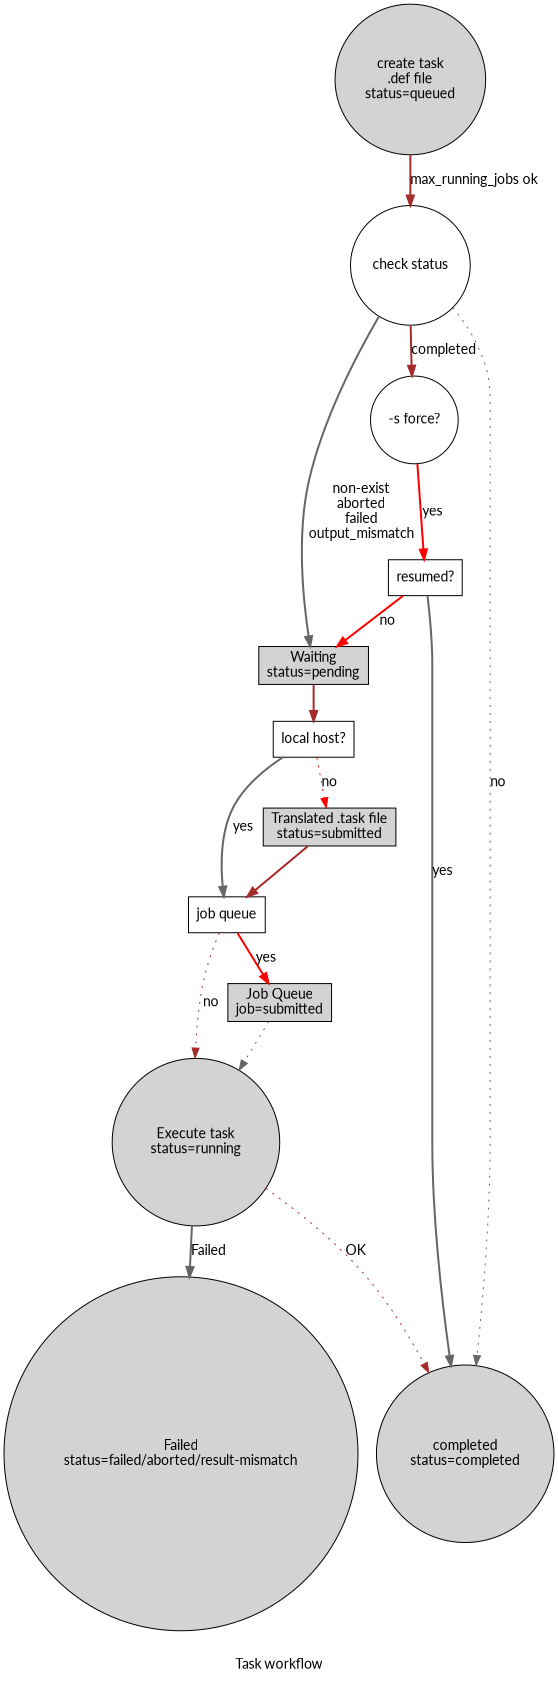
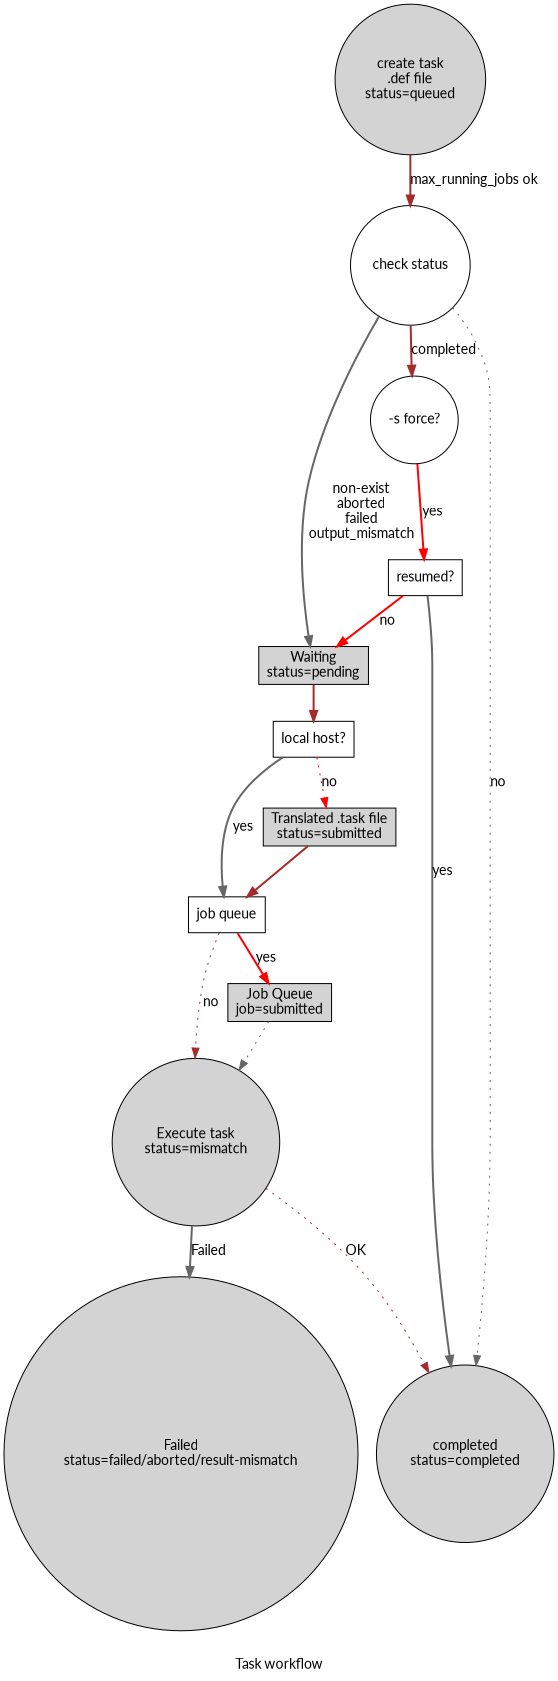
(196, 1142) -> (196, 1142)
